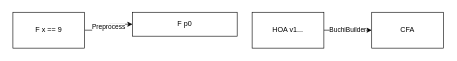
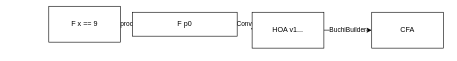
none -> (245, 24)
(48, 30) -> (84, 24)
